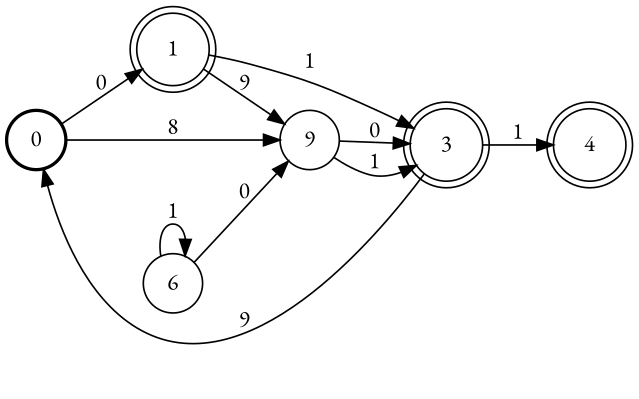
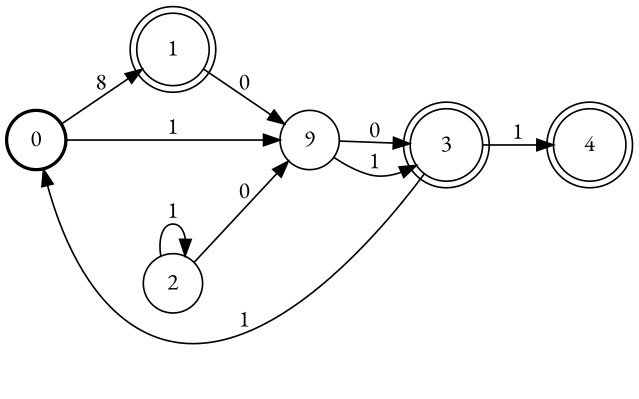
(306, 81) -> none
(101, 83) -> (101, 83)
(245, 83) -> (245, 83)
(173, 128) -> (173, 128)
(173, 283) -> (173, 283)
(245, 320) -> (245, 320)
